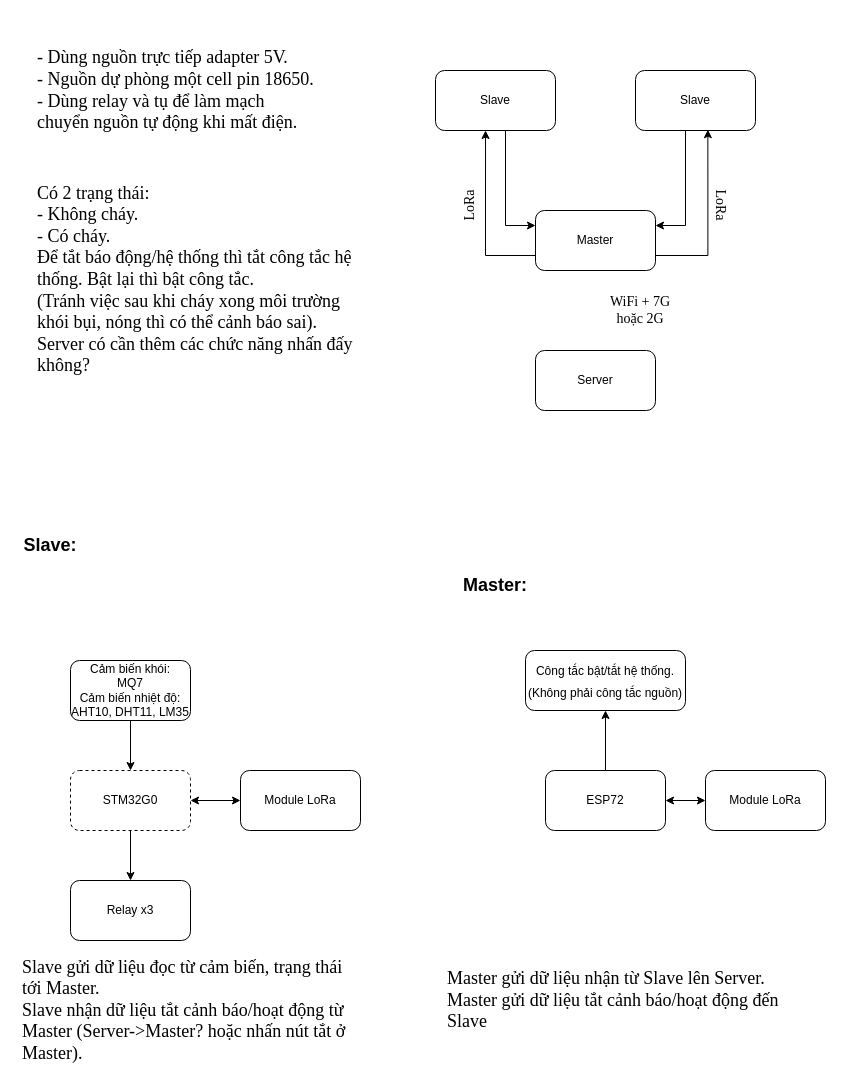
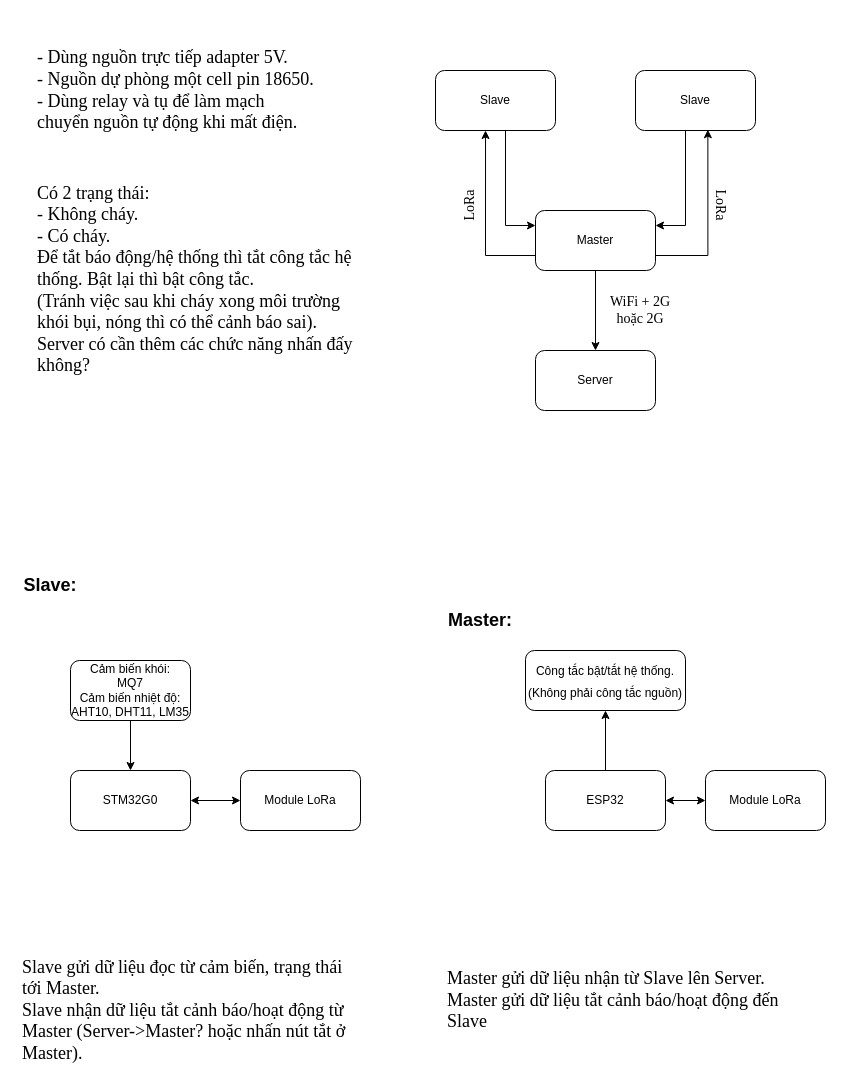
none -> (596, 307)
(641, 311) -> (641, 311)
(51, 546) -> (51, 586)
(496, 586) -> (481, 621)
(131, 801) -> (131, 801)
(606, 801) -> (606, 801)
(131, 852) -> none
(131, 911) -> none
